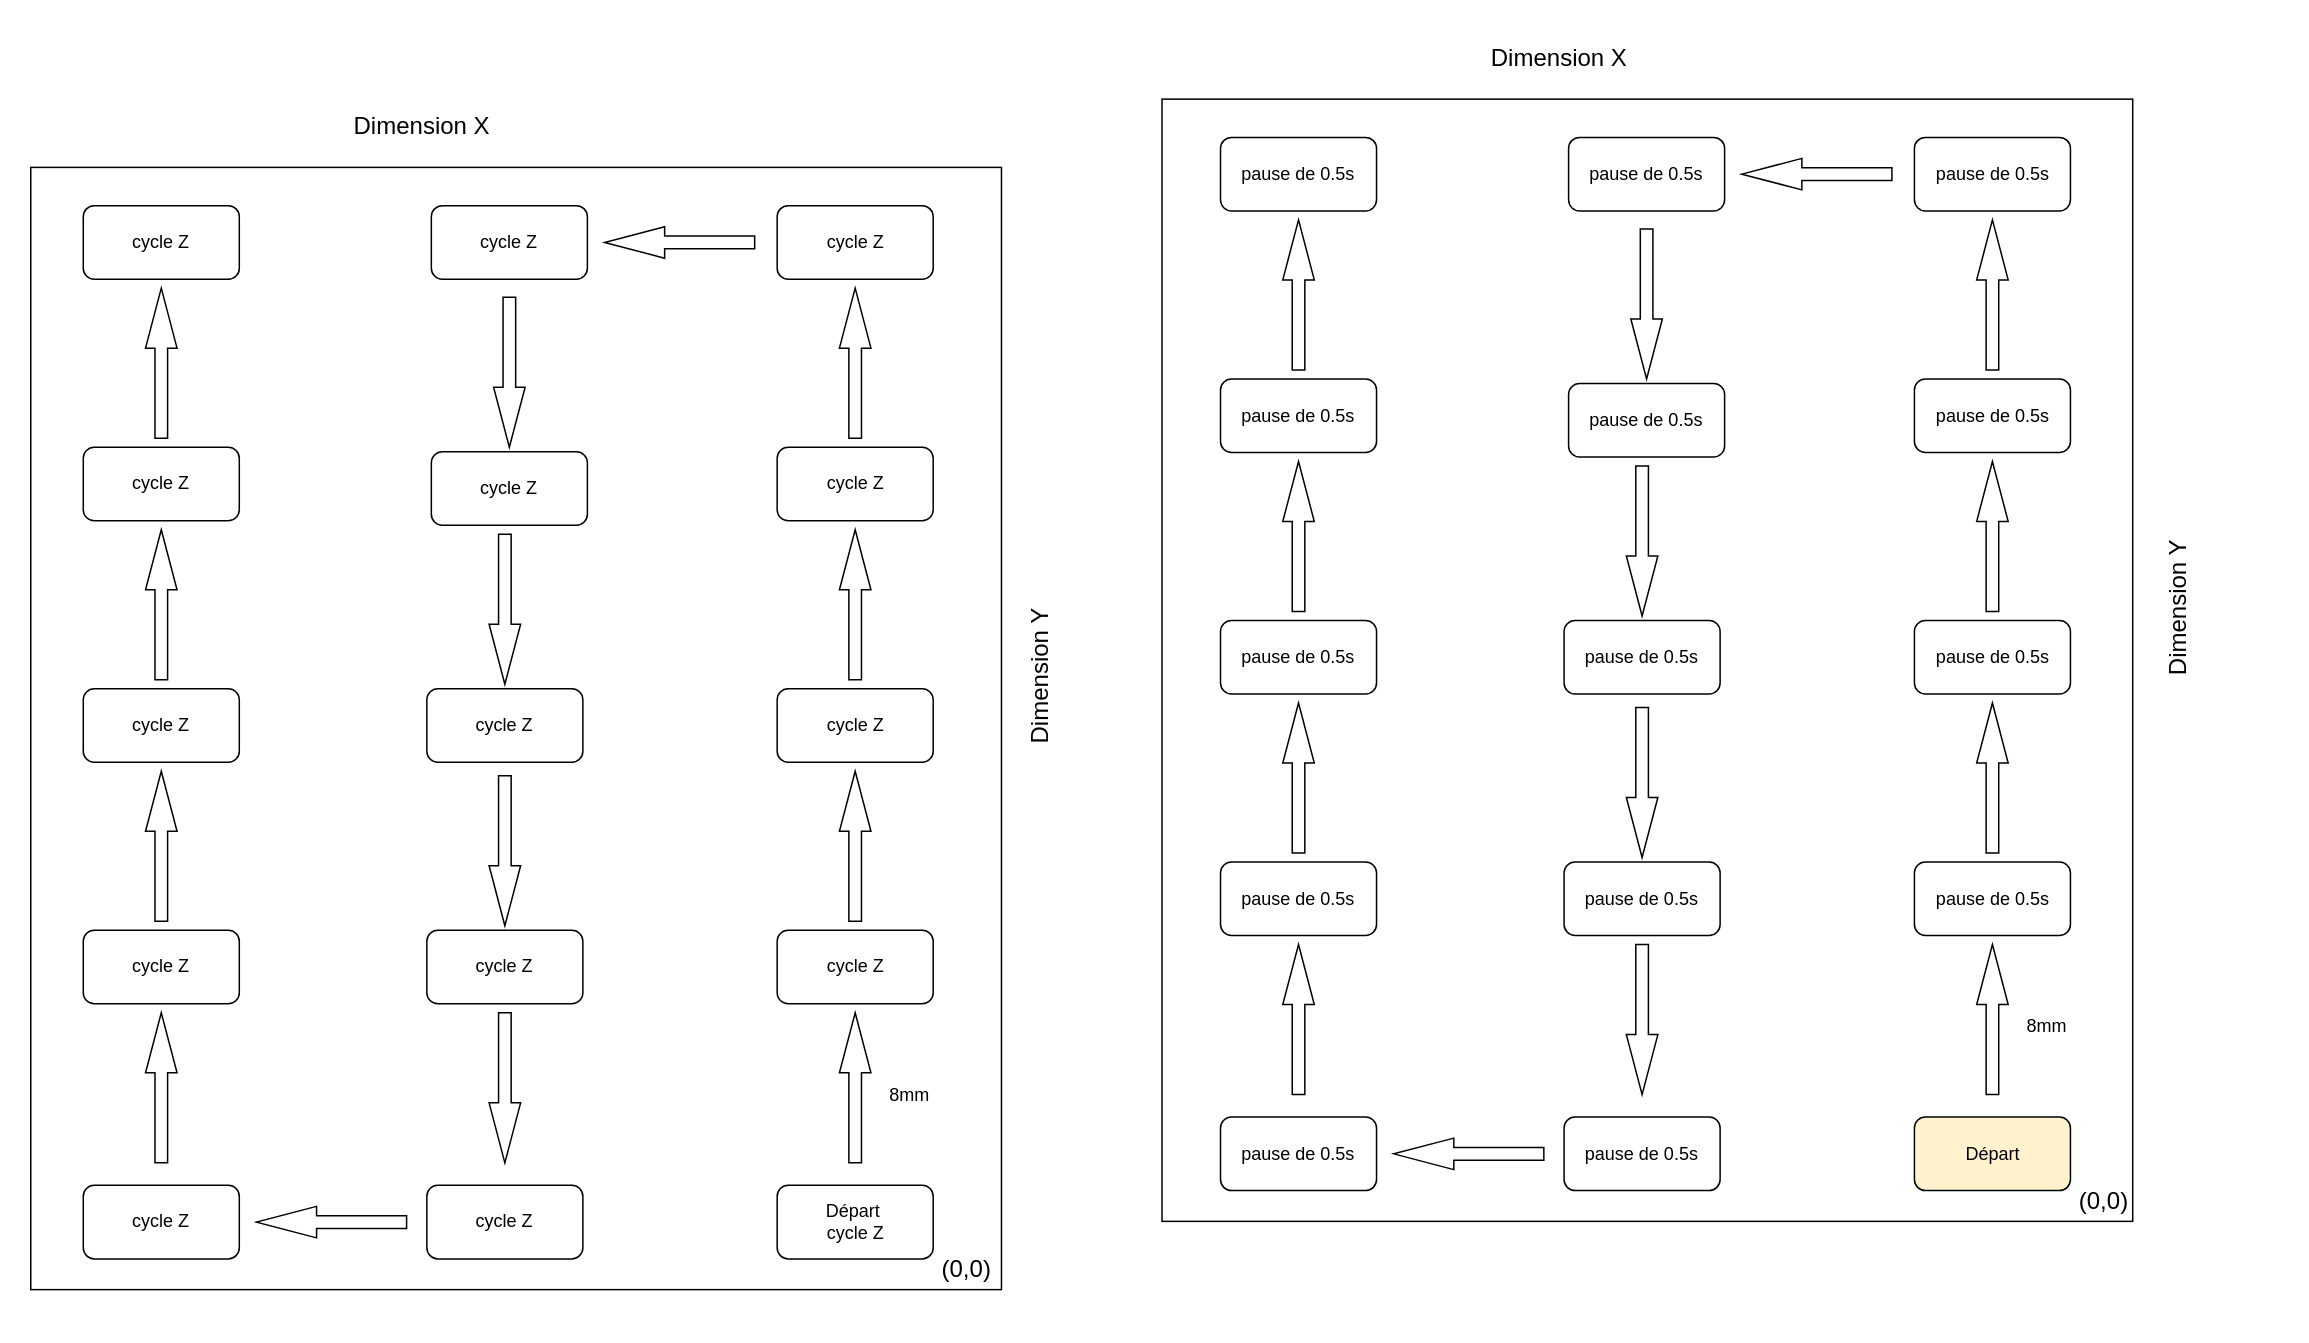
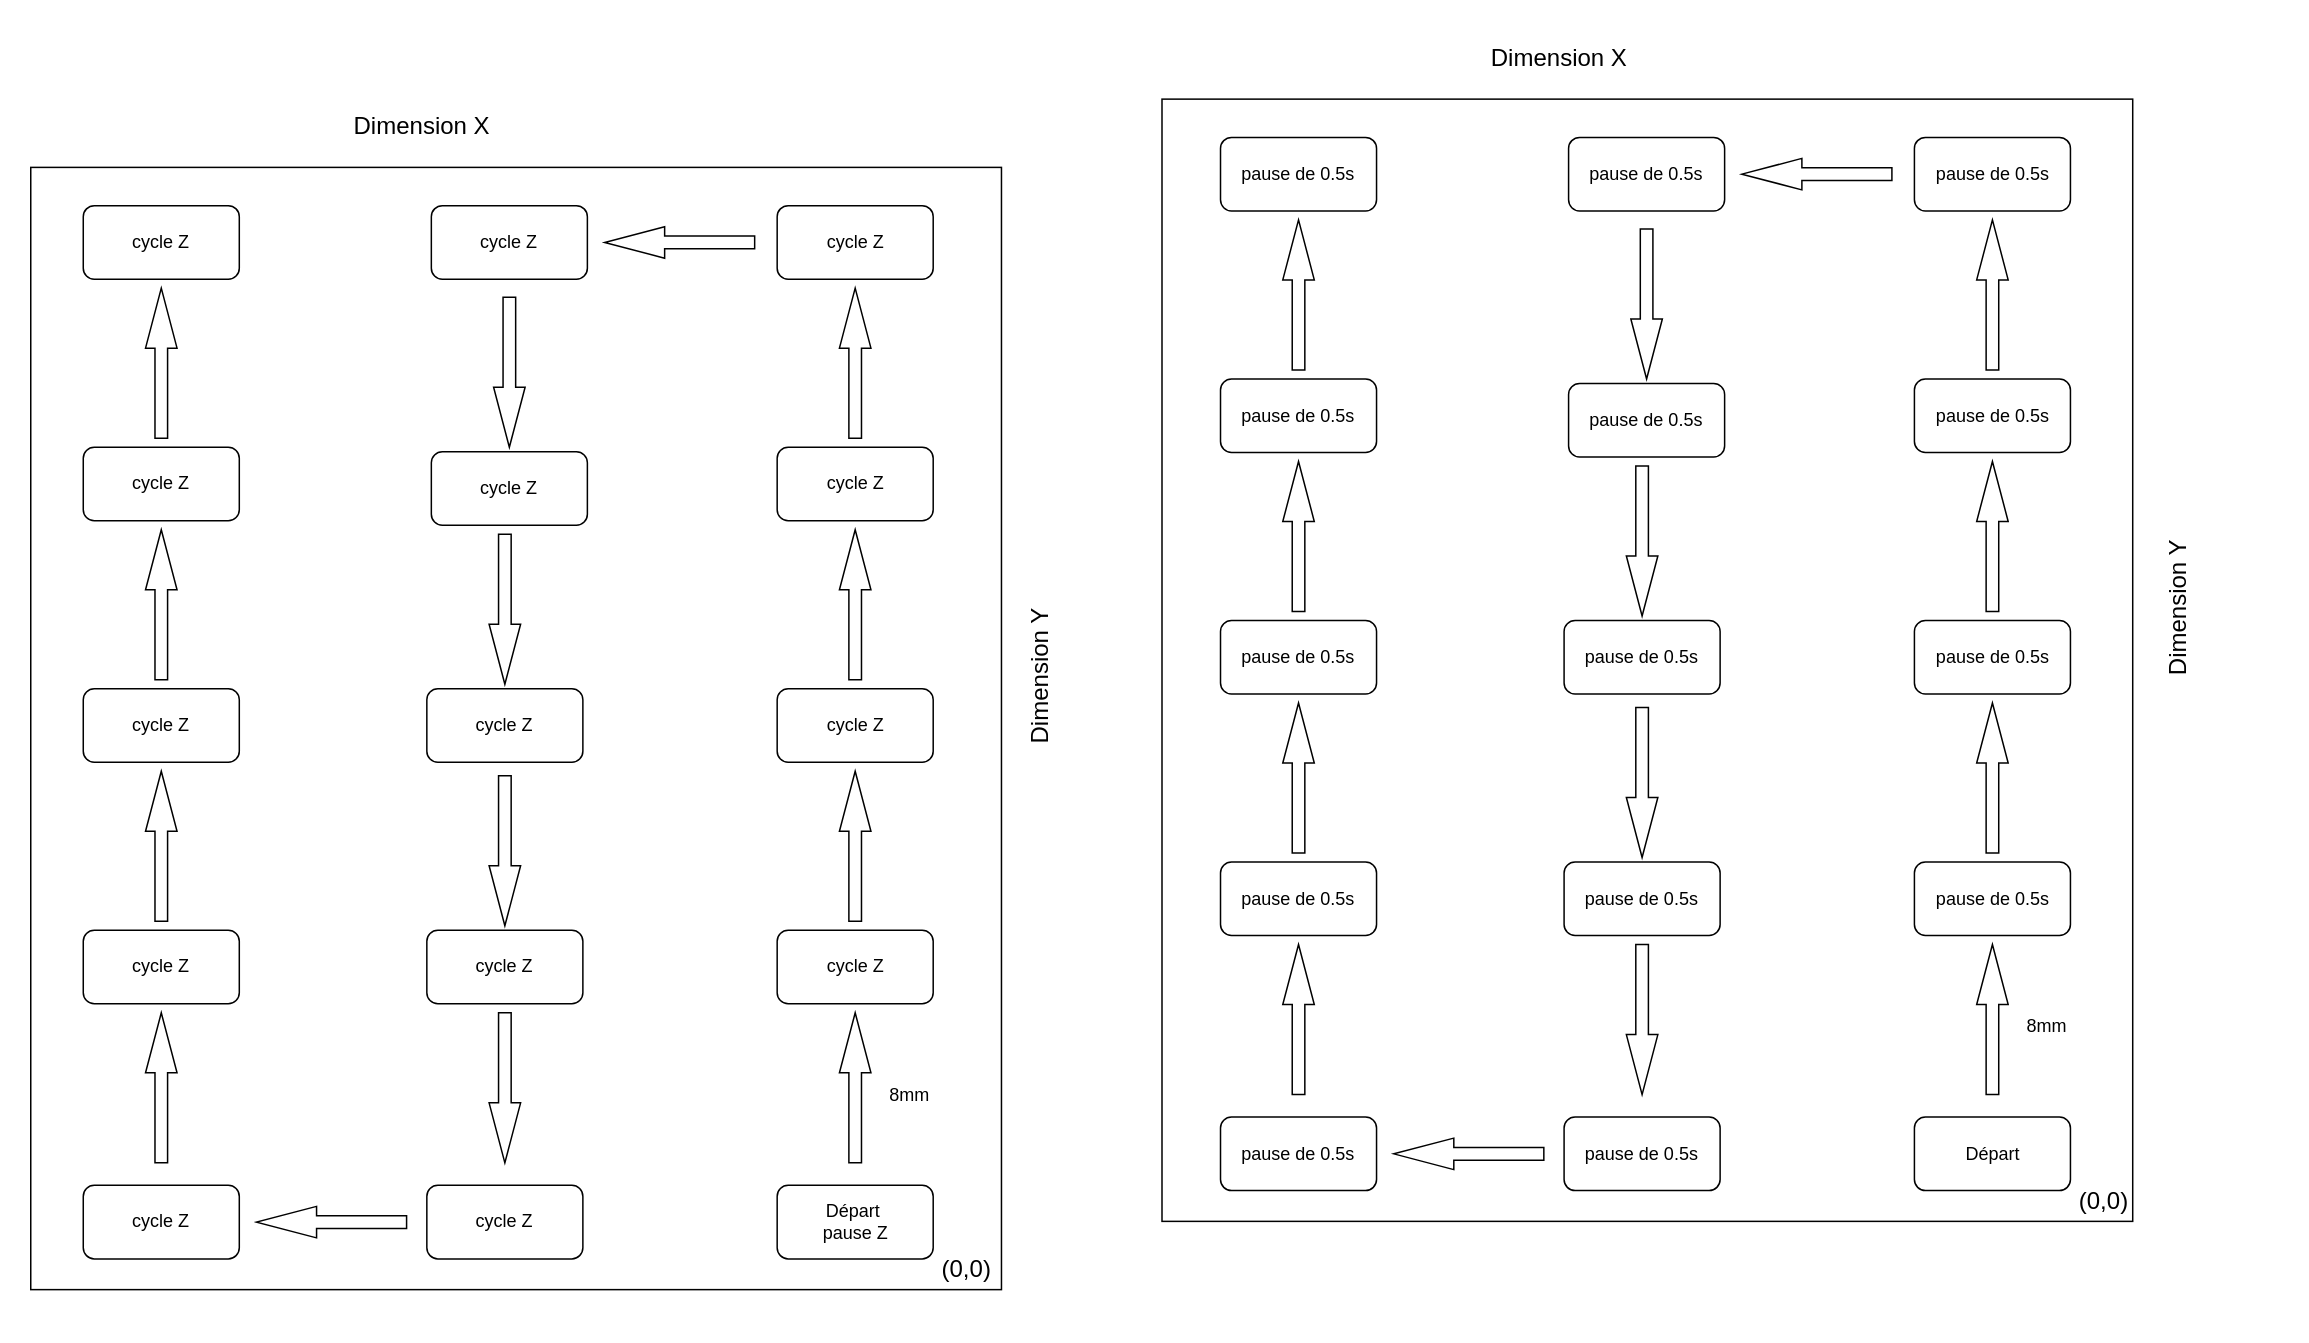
(1992, 1154) -> (1992, 1154)
(856, 1222) -> (856, 1222)
